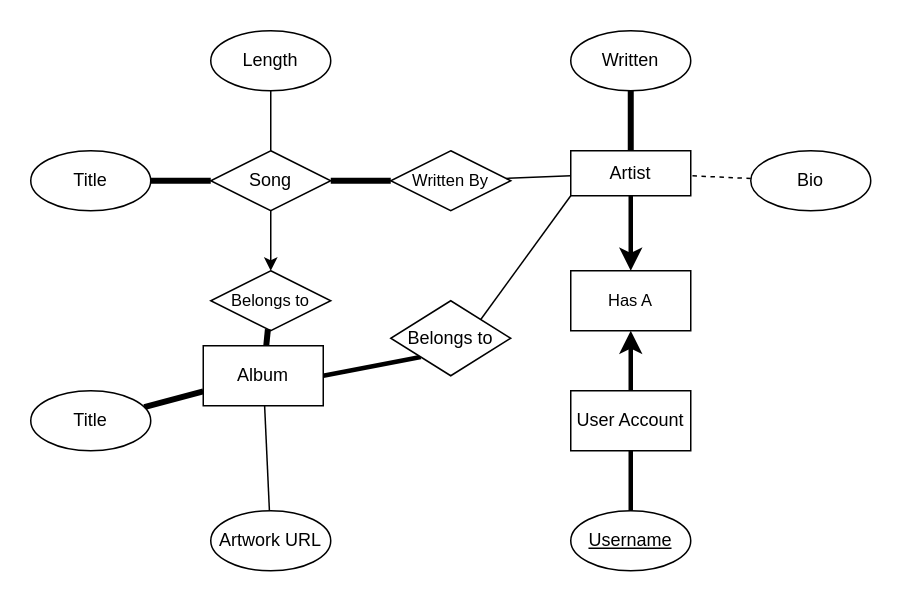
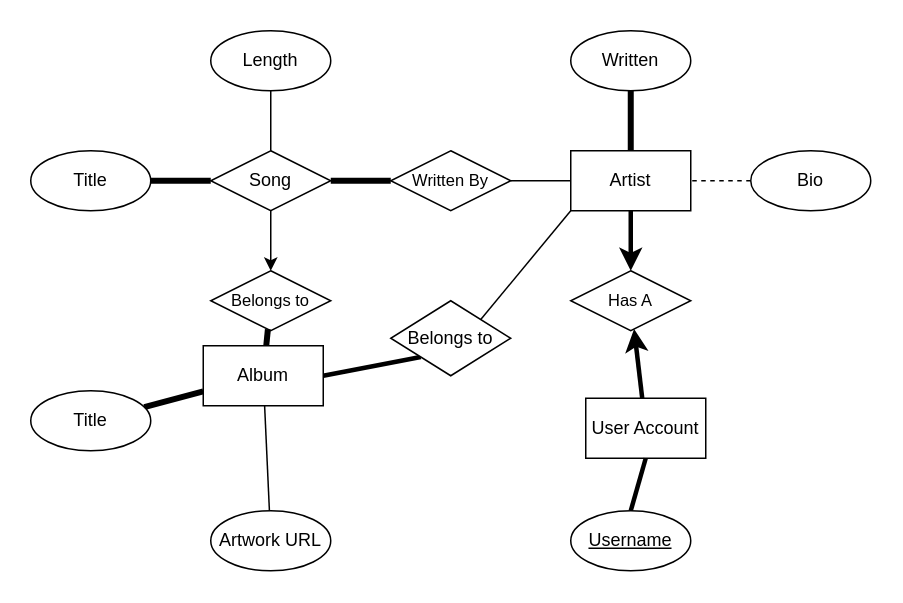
(631, 173) -> (631, 181)
(631, 301) -> (631, 301)
(631, 421) -> (646, 428)
